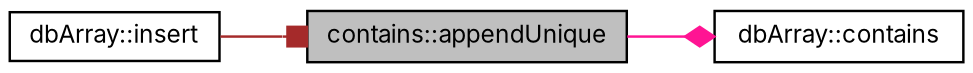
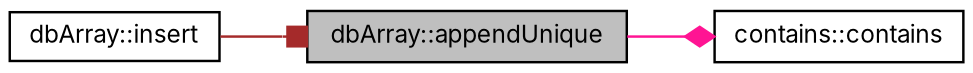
(467, 37) -> (467, 37)
(839, 37) -> (839, 37)
